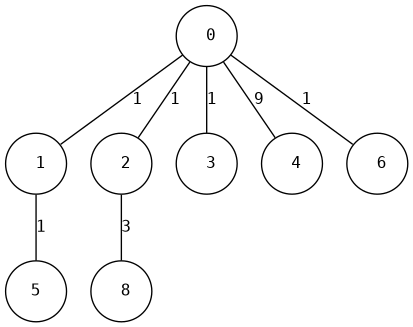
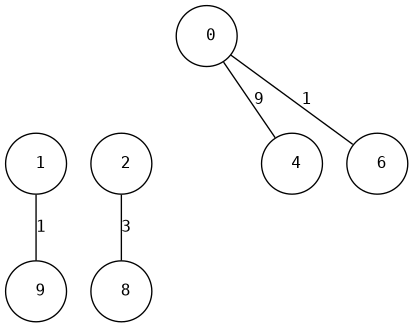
(122, 100) -> none
(164, 100) -> none
(207, 164) -> none
(36, 291) -> (36, 291)
